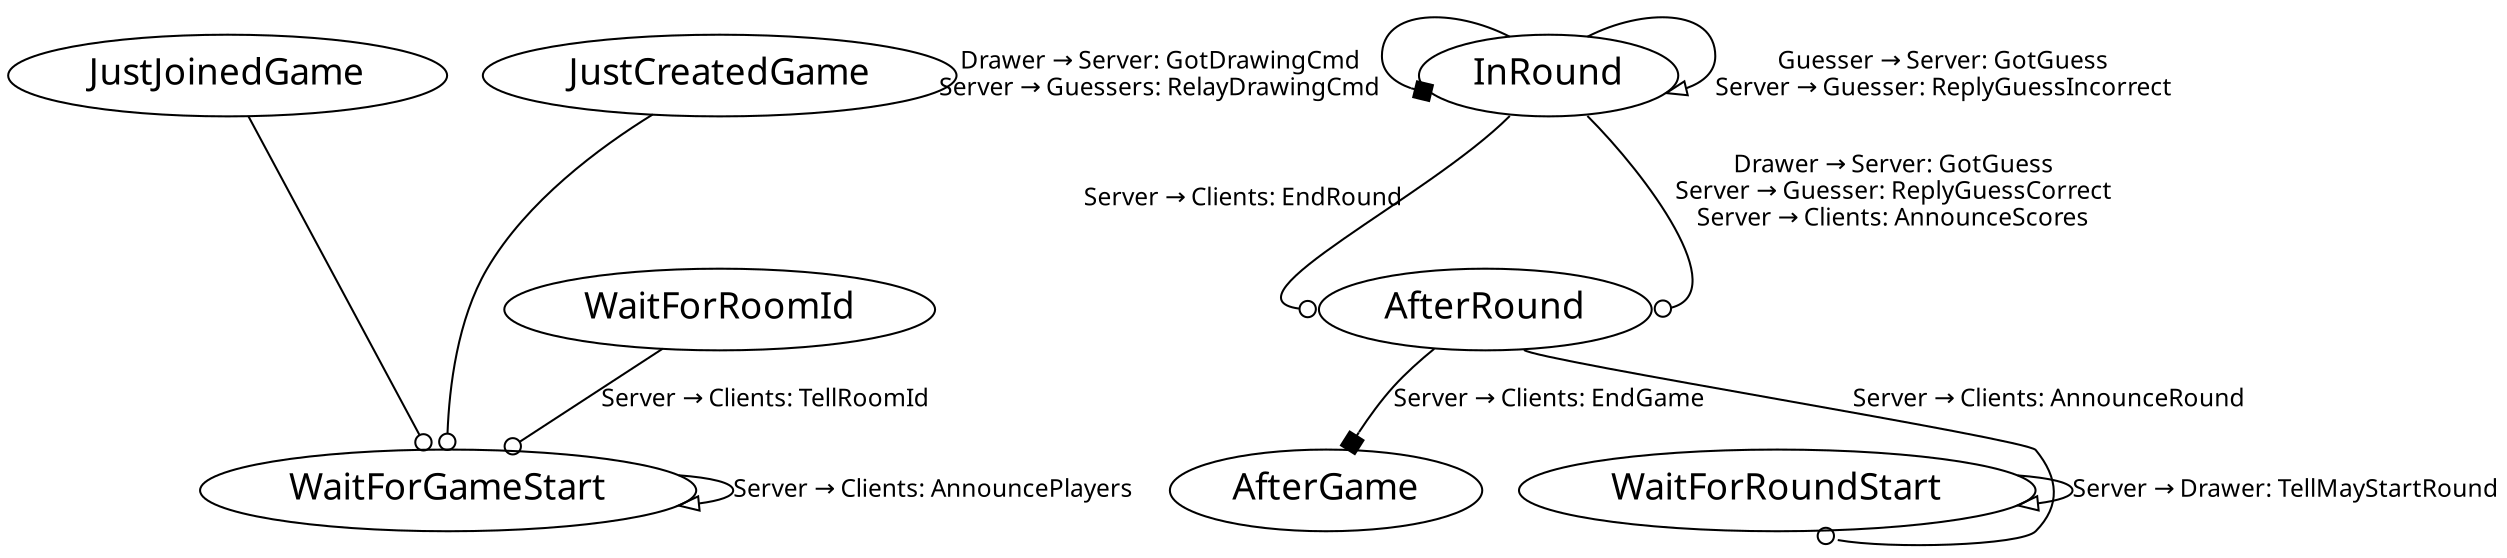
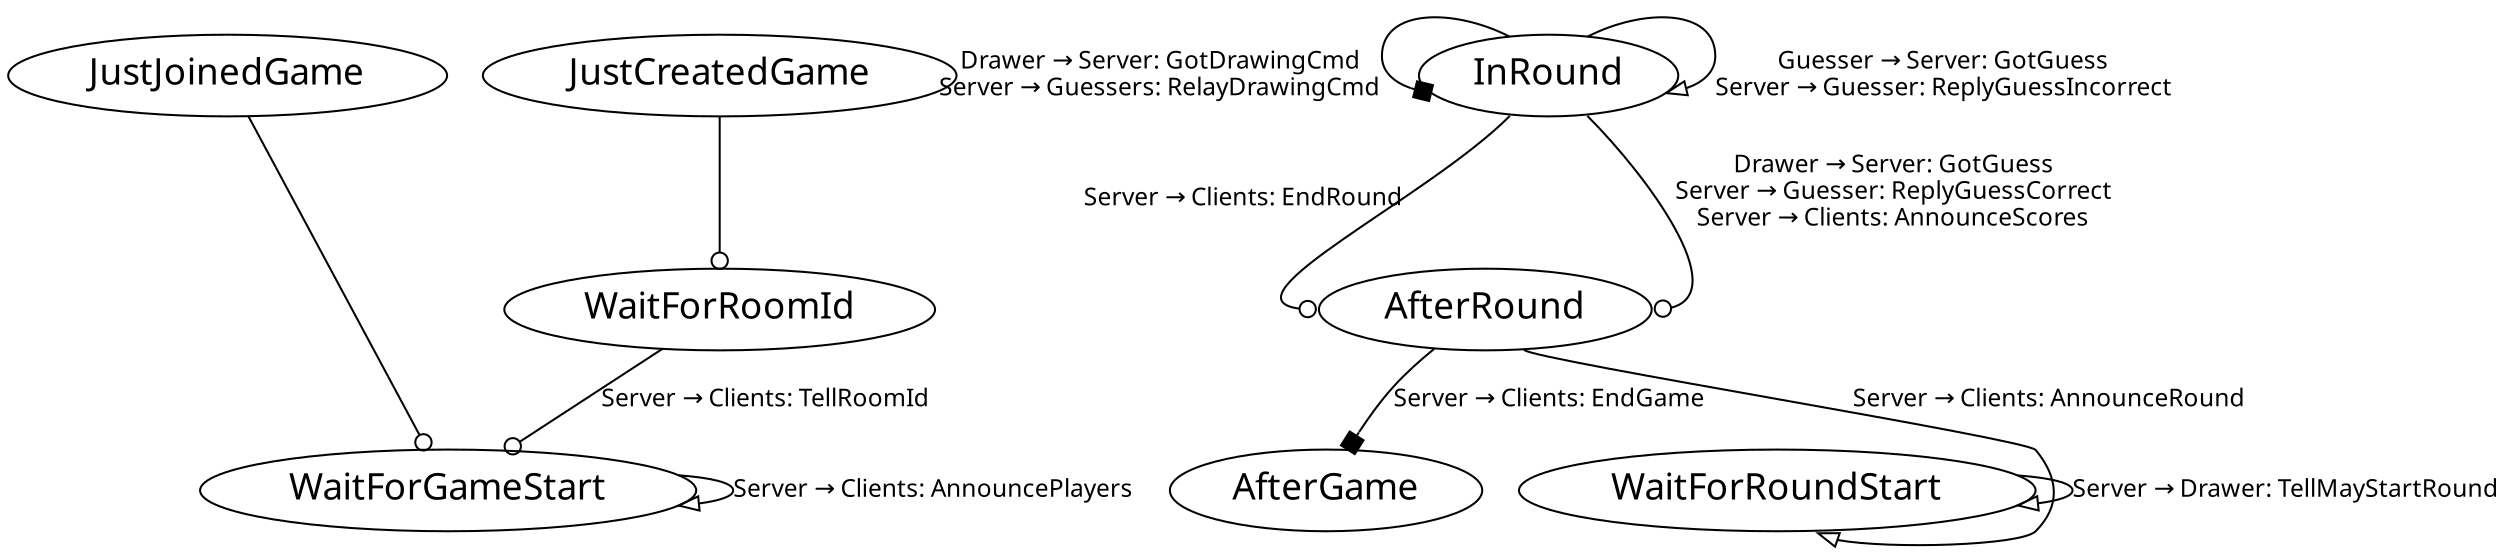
(503, 245) -> (720, 184)
(1923, 425) -> (1923, 425)
